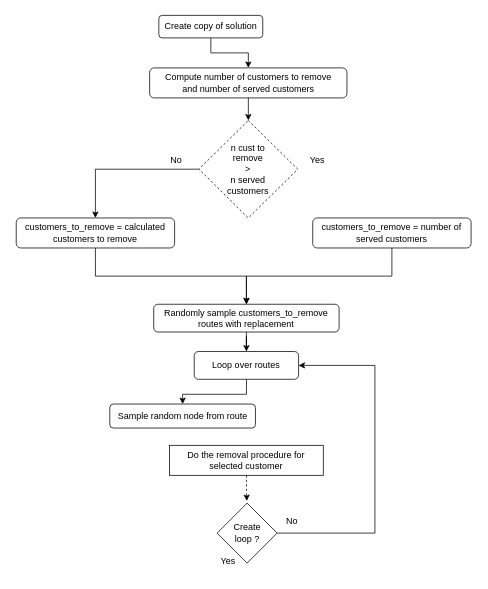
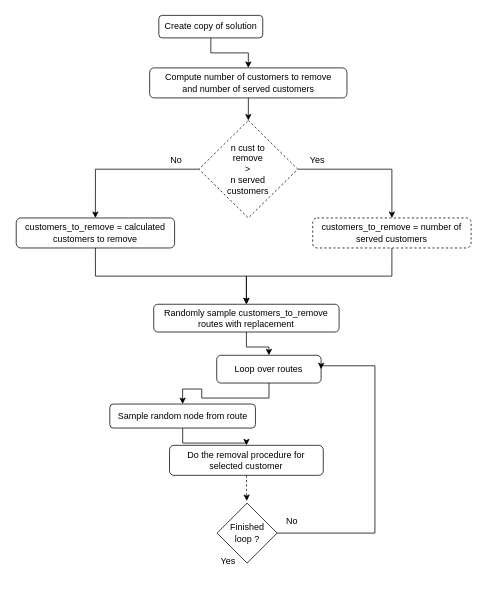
none -> (346, 169)
(392, 233) -> (392, 233)
(246, 365) -> (269, 369)
none -> (182, 436)
(246, 460) -> (246, 460)
(247, 533) -> (247, 533)
